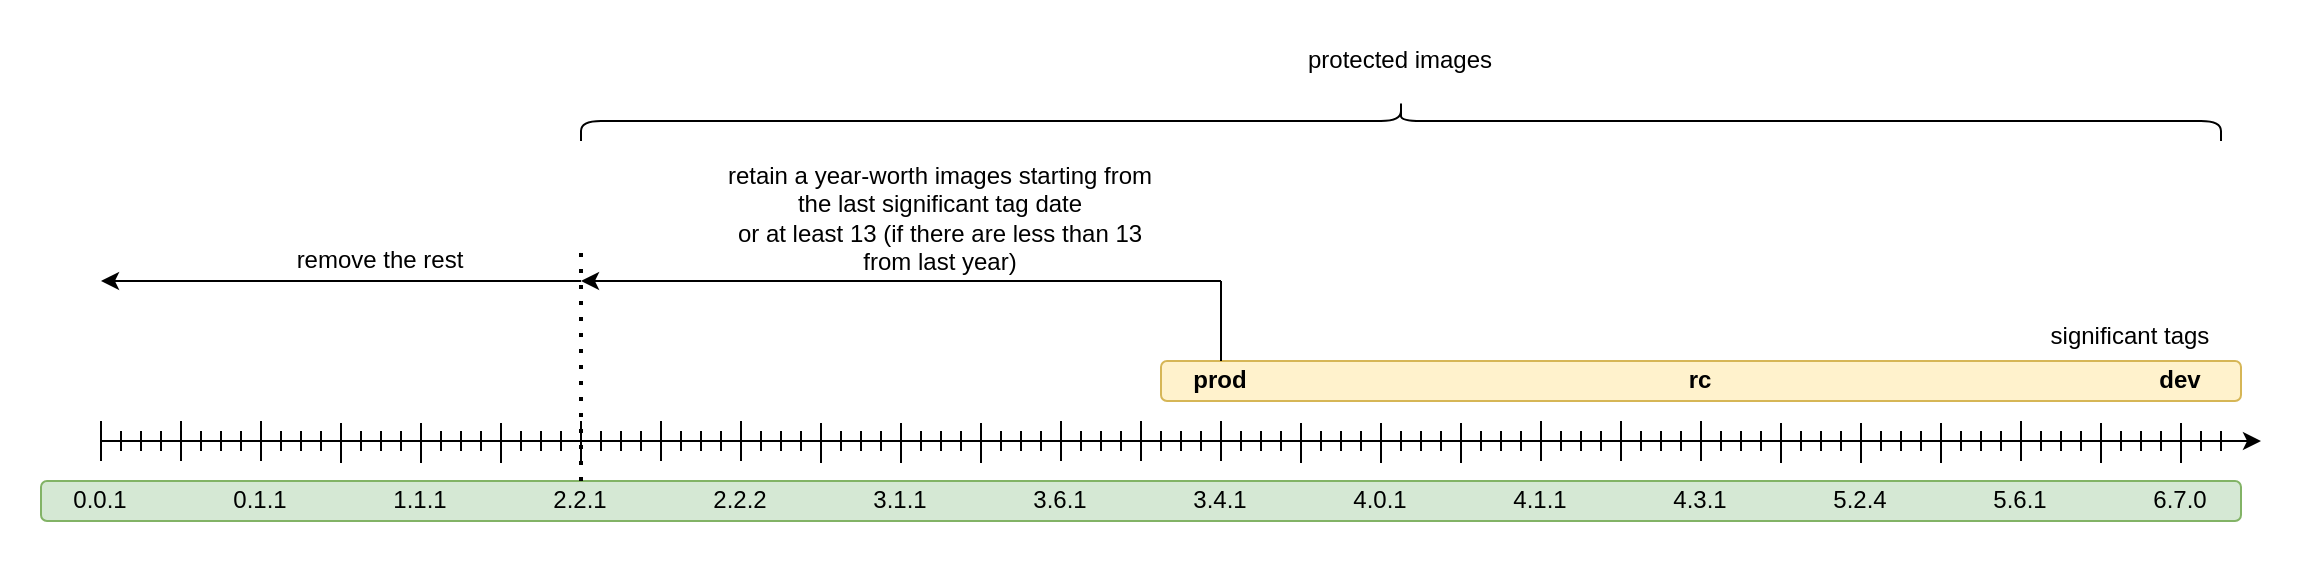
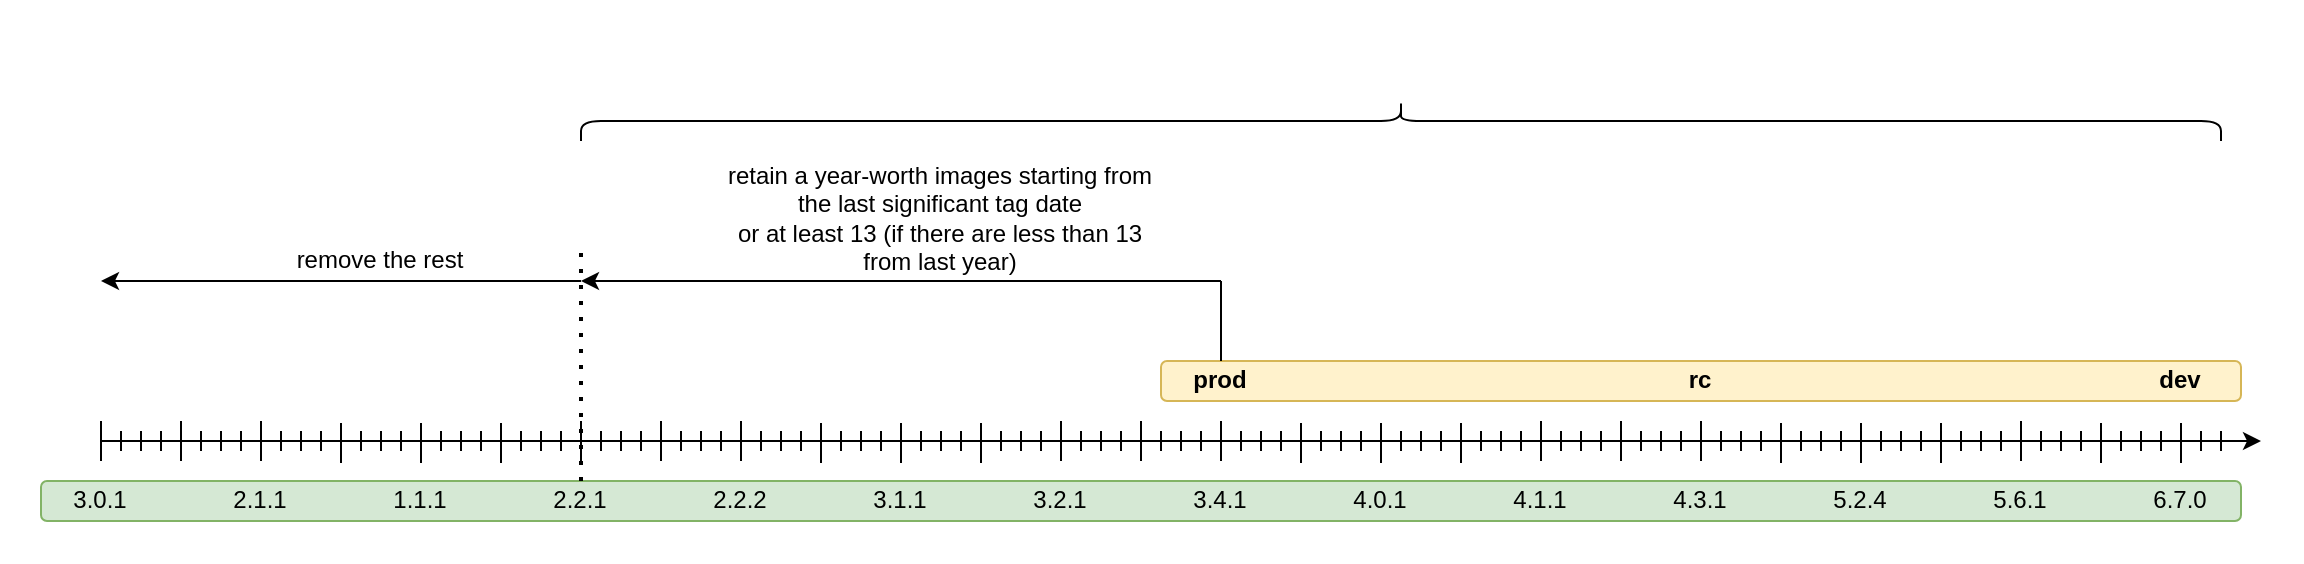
(1401, 61) -> none
(2131, 337) -> none
(101, 501) -> (101, 501)
(261, 501) -> (261, 501)
(1061, 501) -> (1061, 501)
